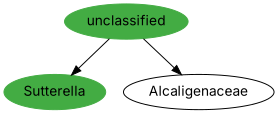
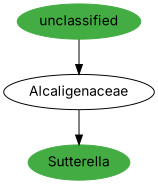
(94, 53) -> (79, 122)
